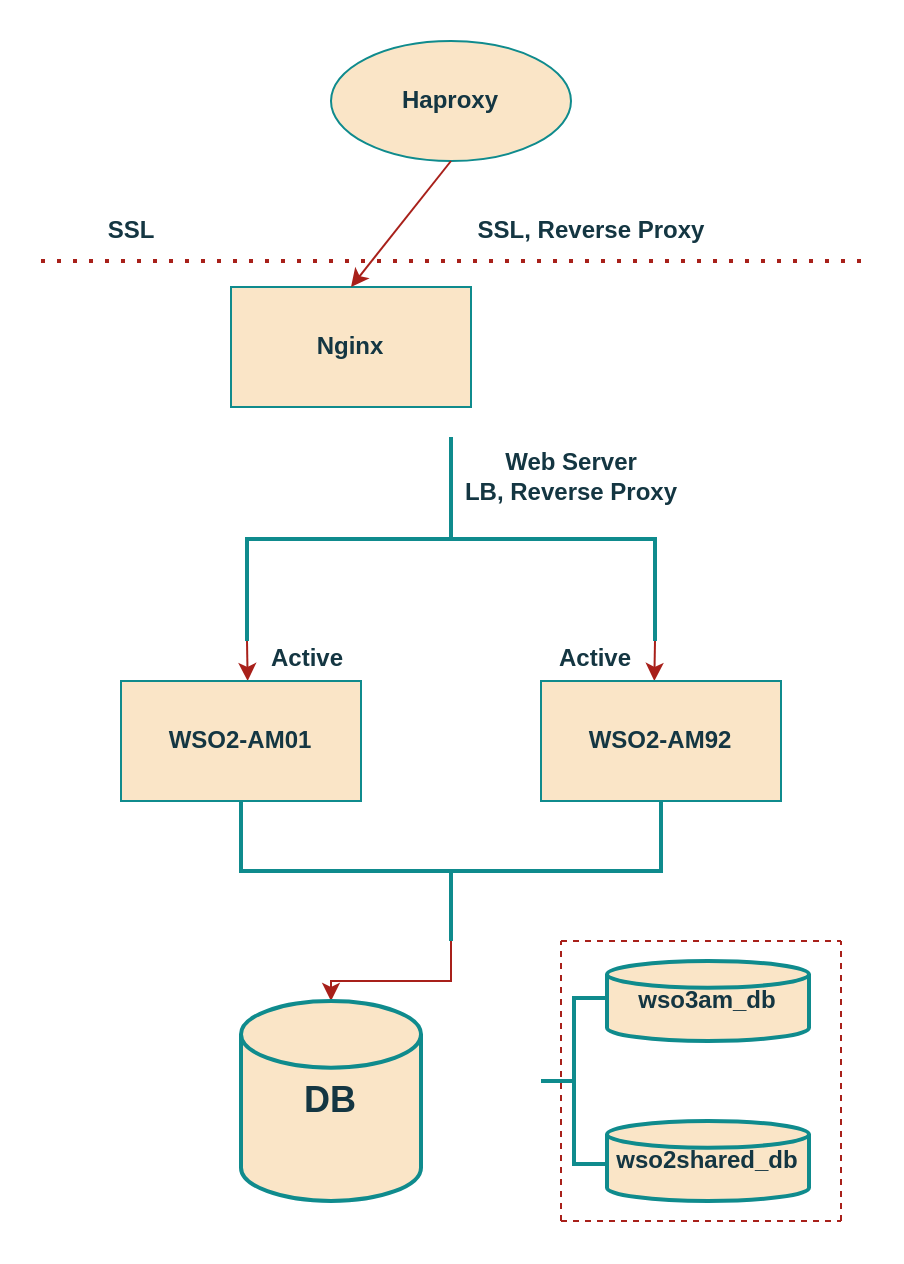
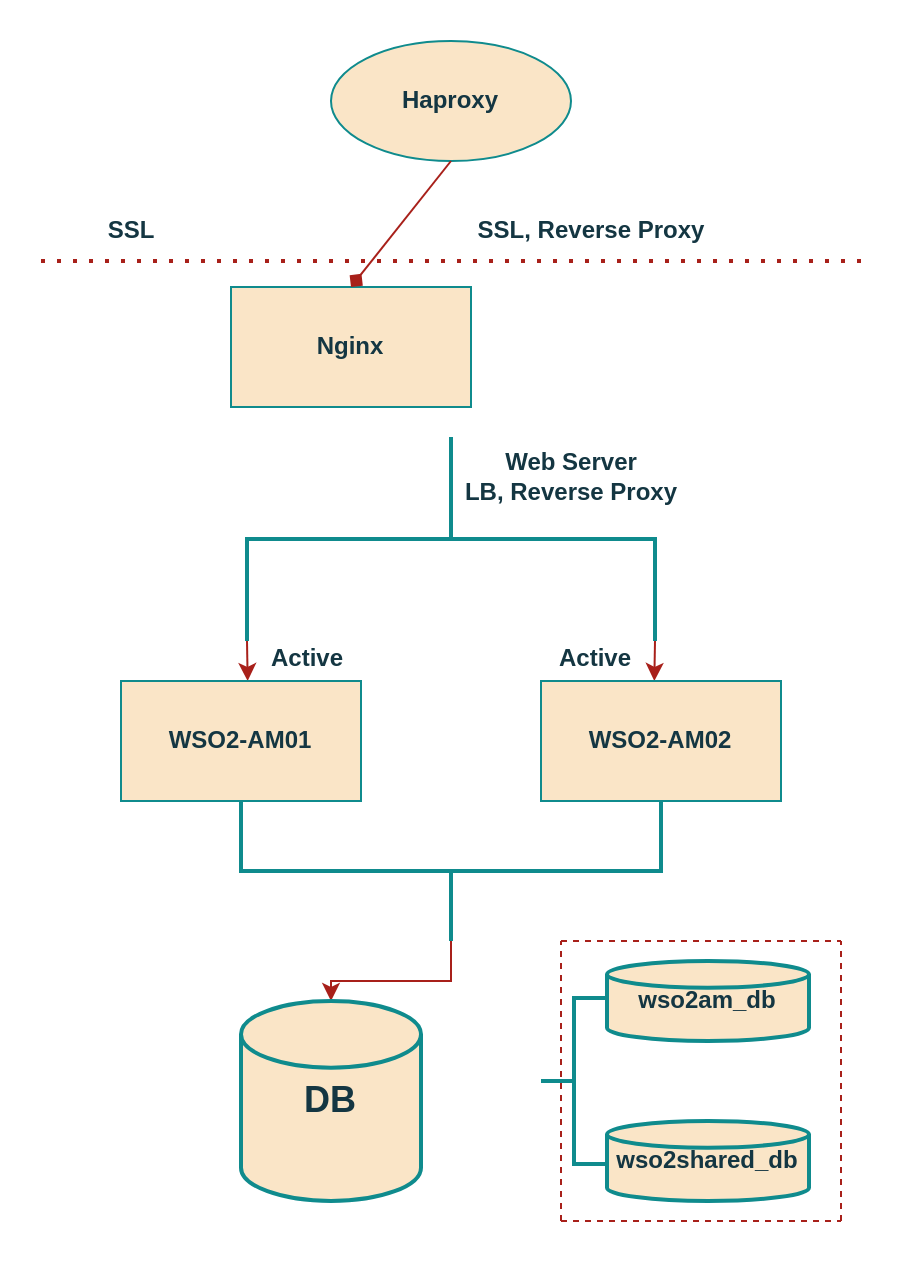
(361, 275) -> (361, 274)
(661, 741) -> (661, 741)
(708, 1001) -> (708, 1001)
